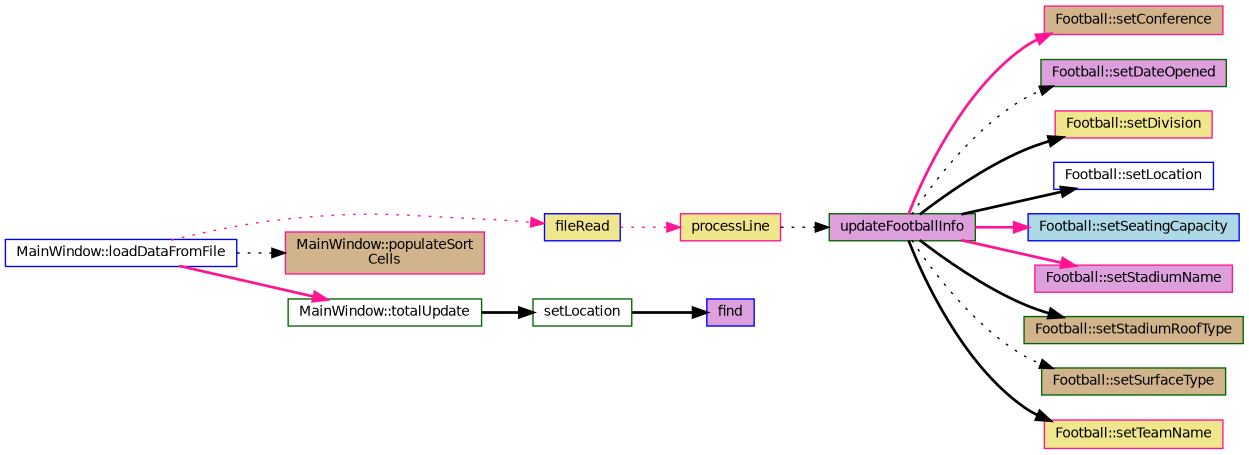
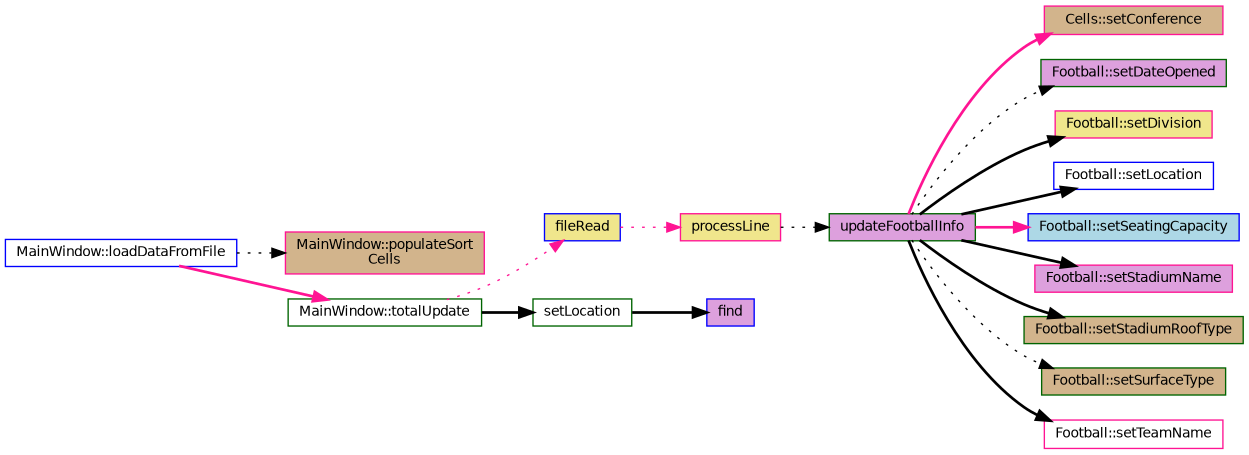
(1134, 20) -> (1134, 20)
(350, 215) -> (502, 278)
(1011, 252) -> (1011, 252)
(1134, 434) -> (1134, 434)
